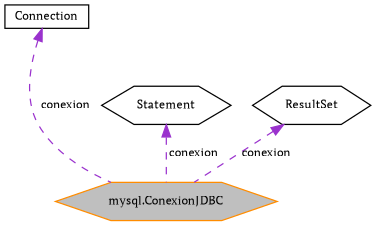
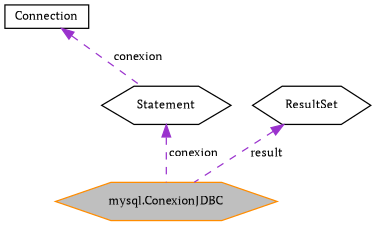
(40, 128) -> (106, 61)
(265, 153) -> (265, 153)
